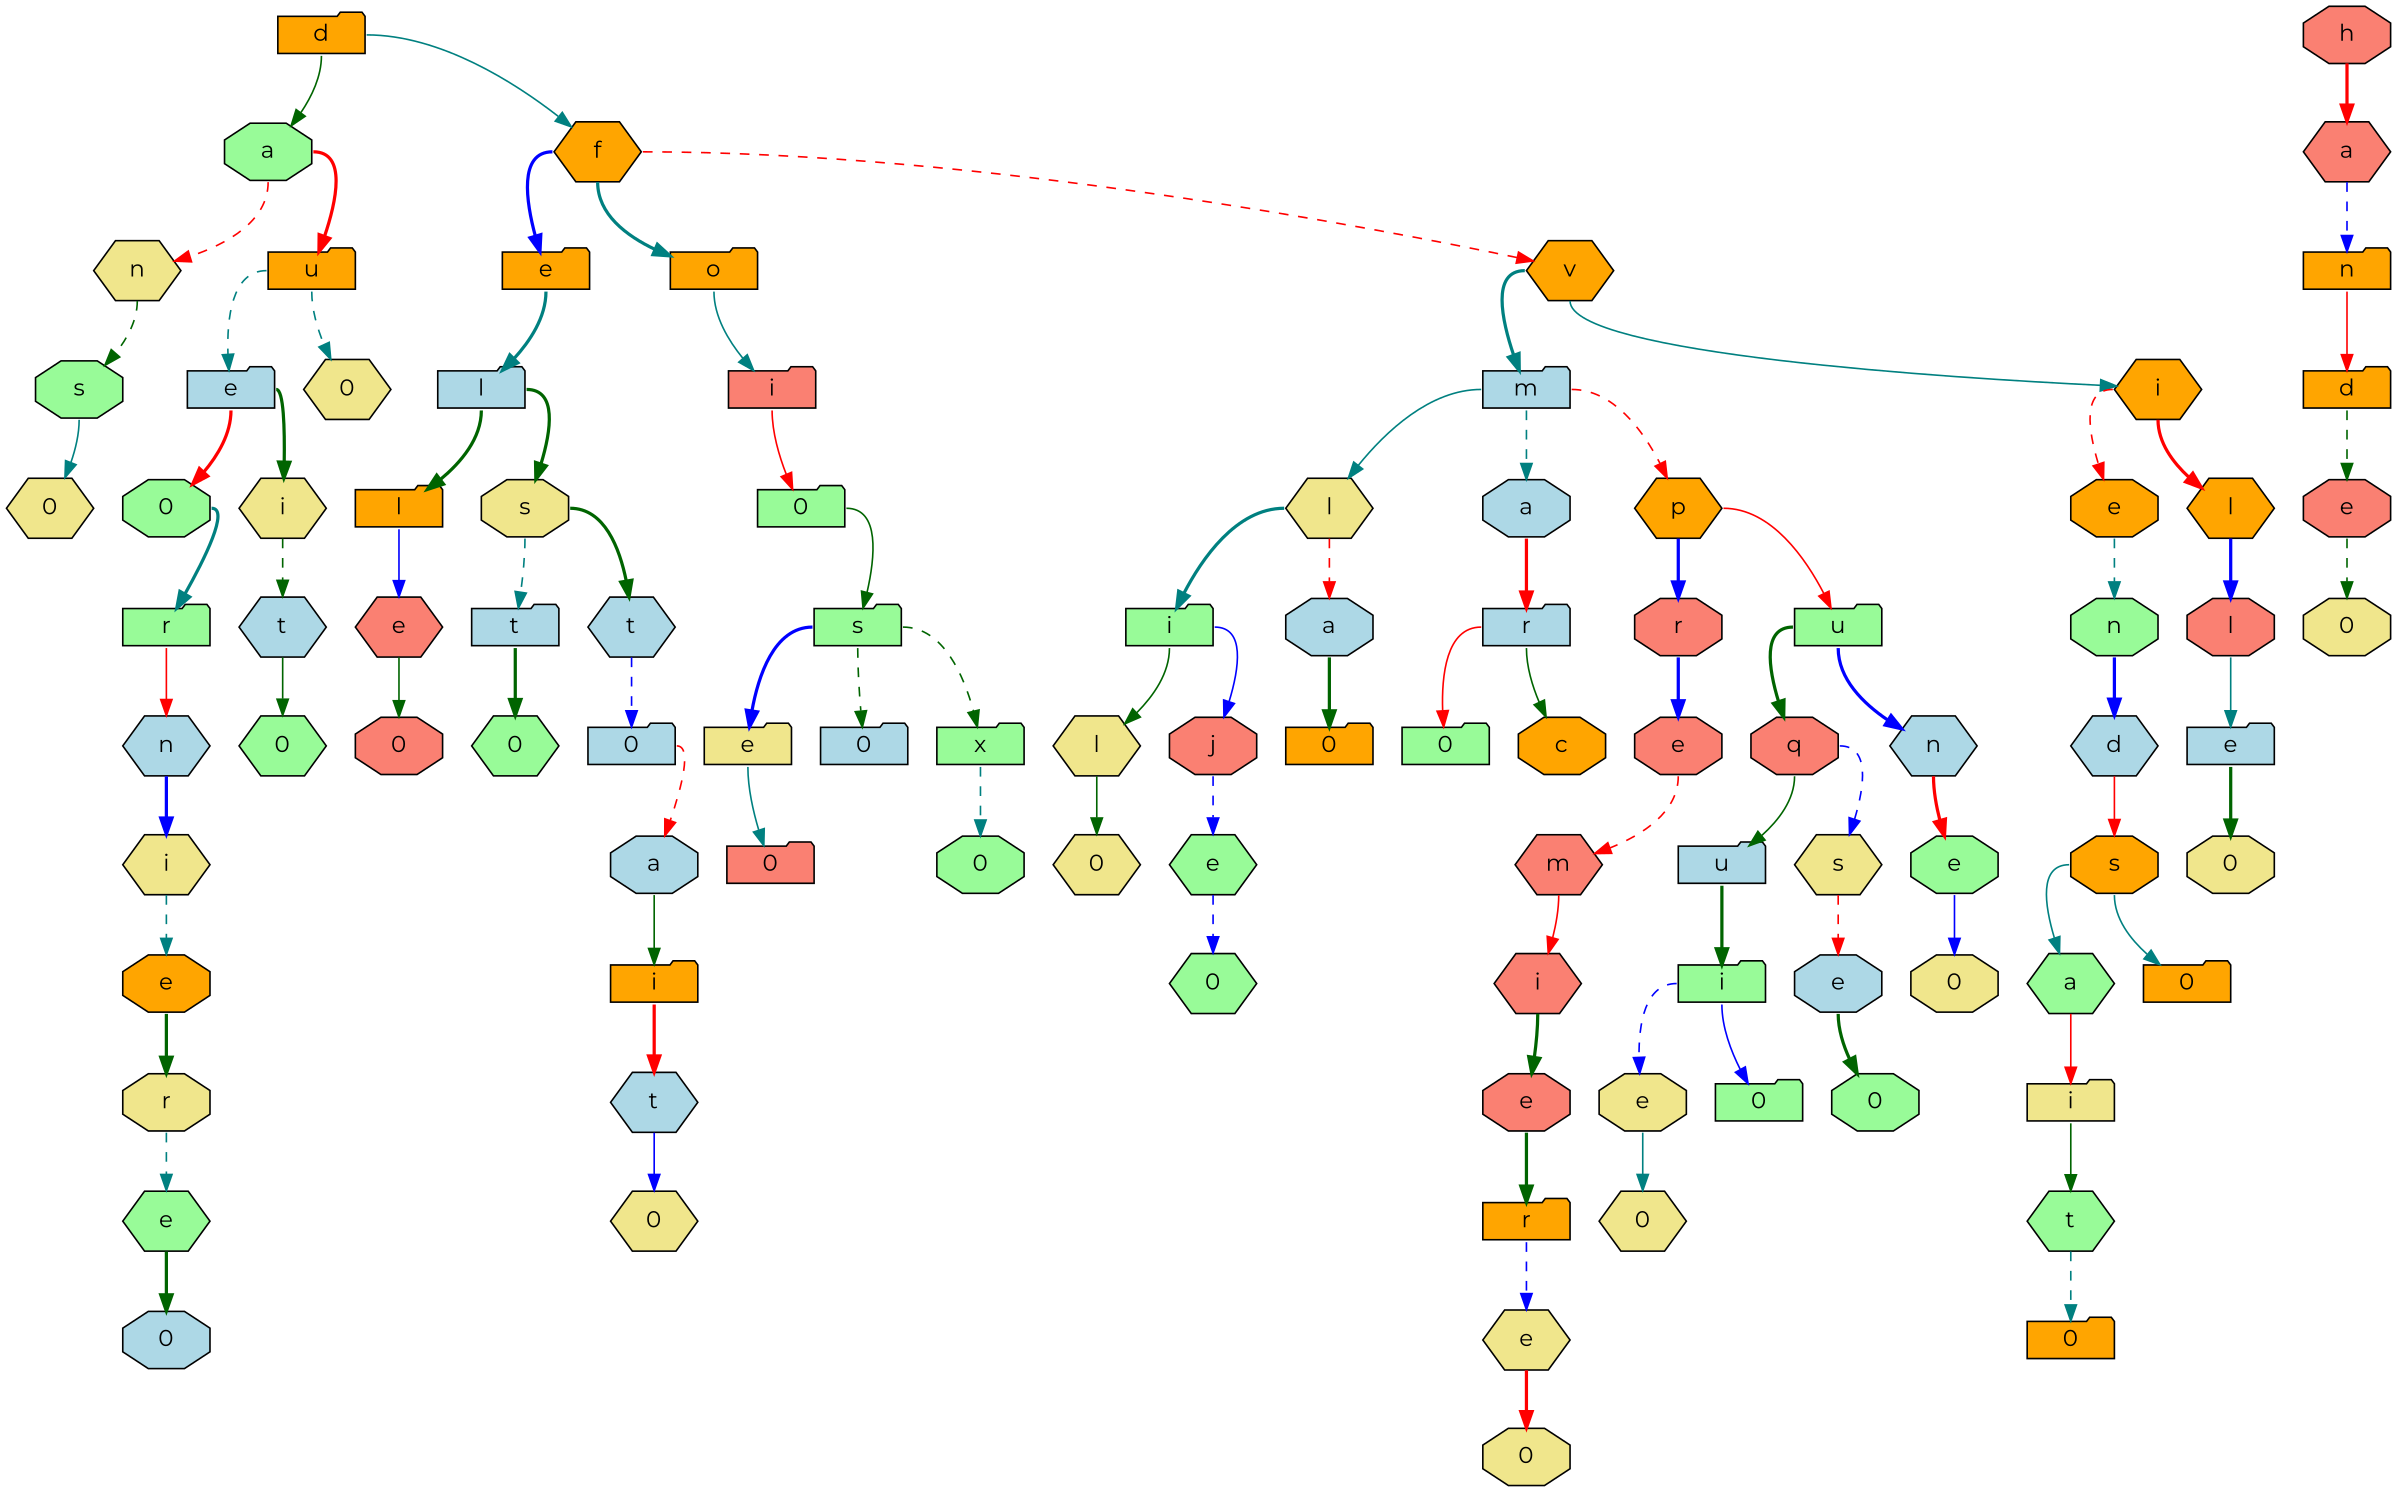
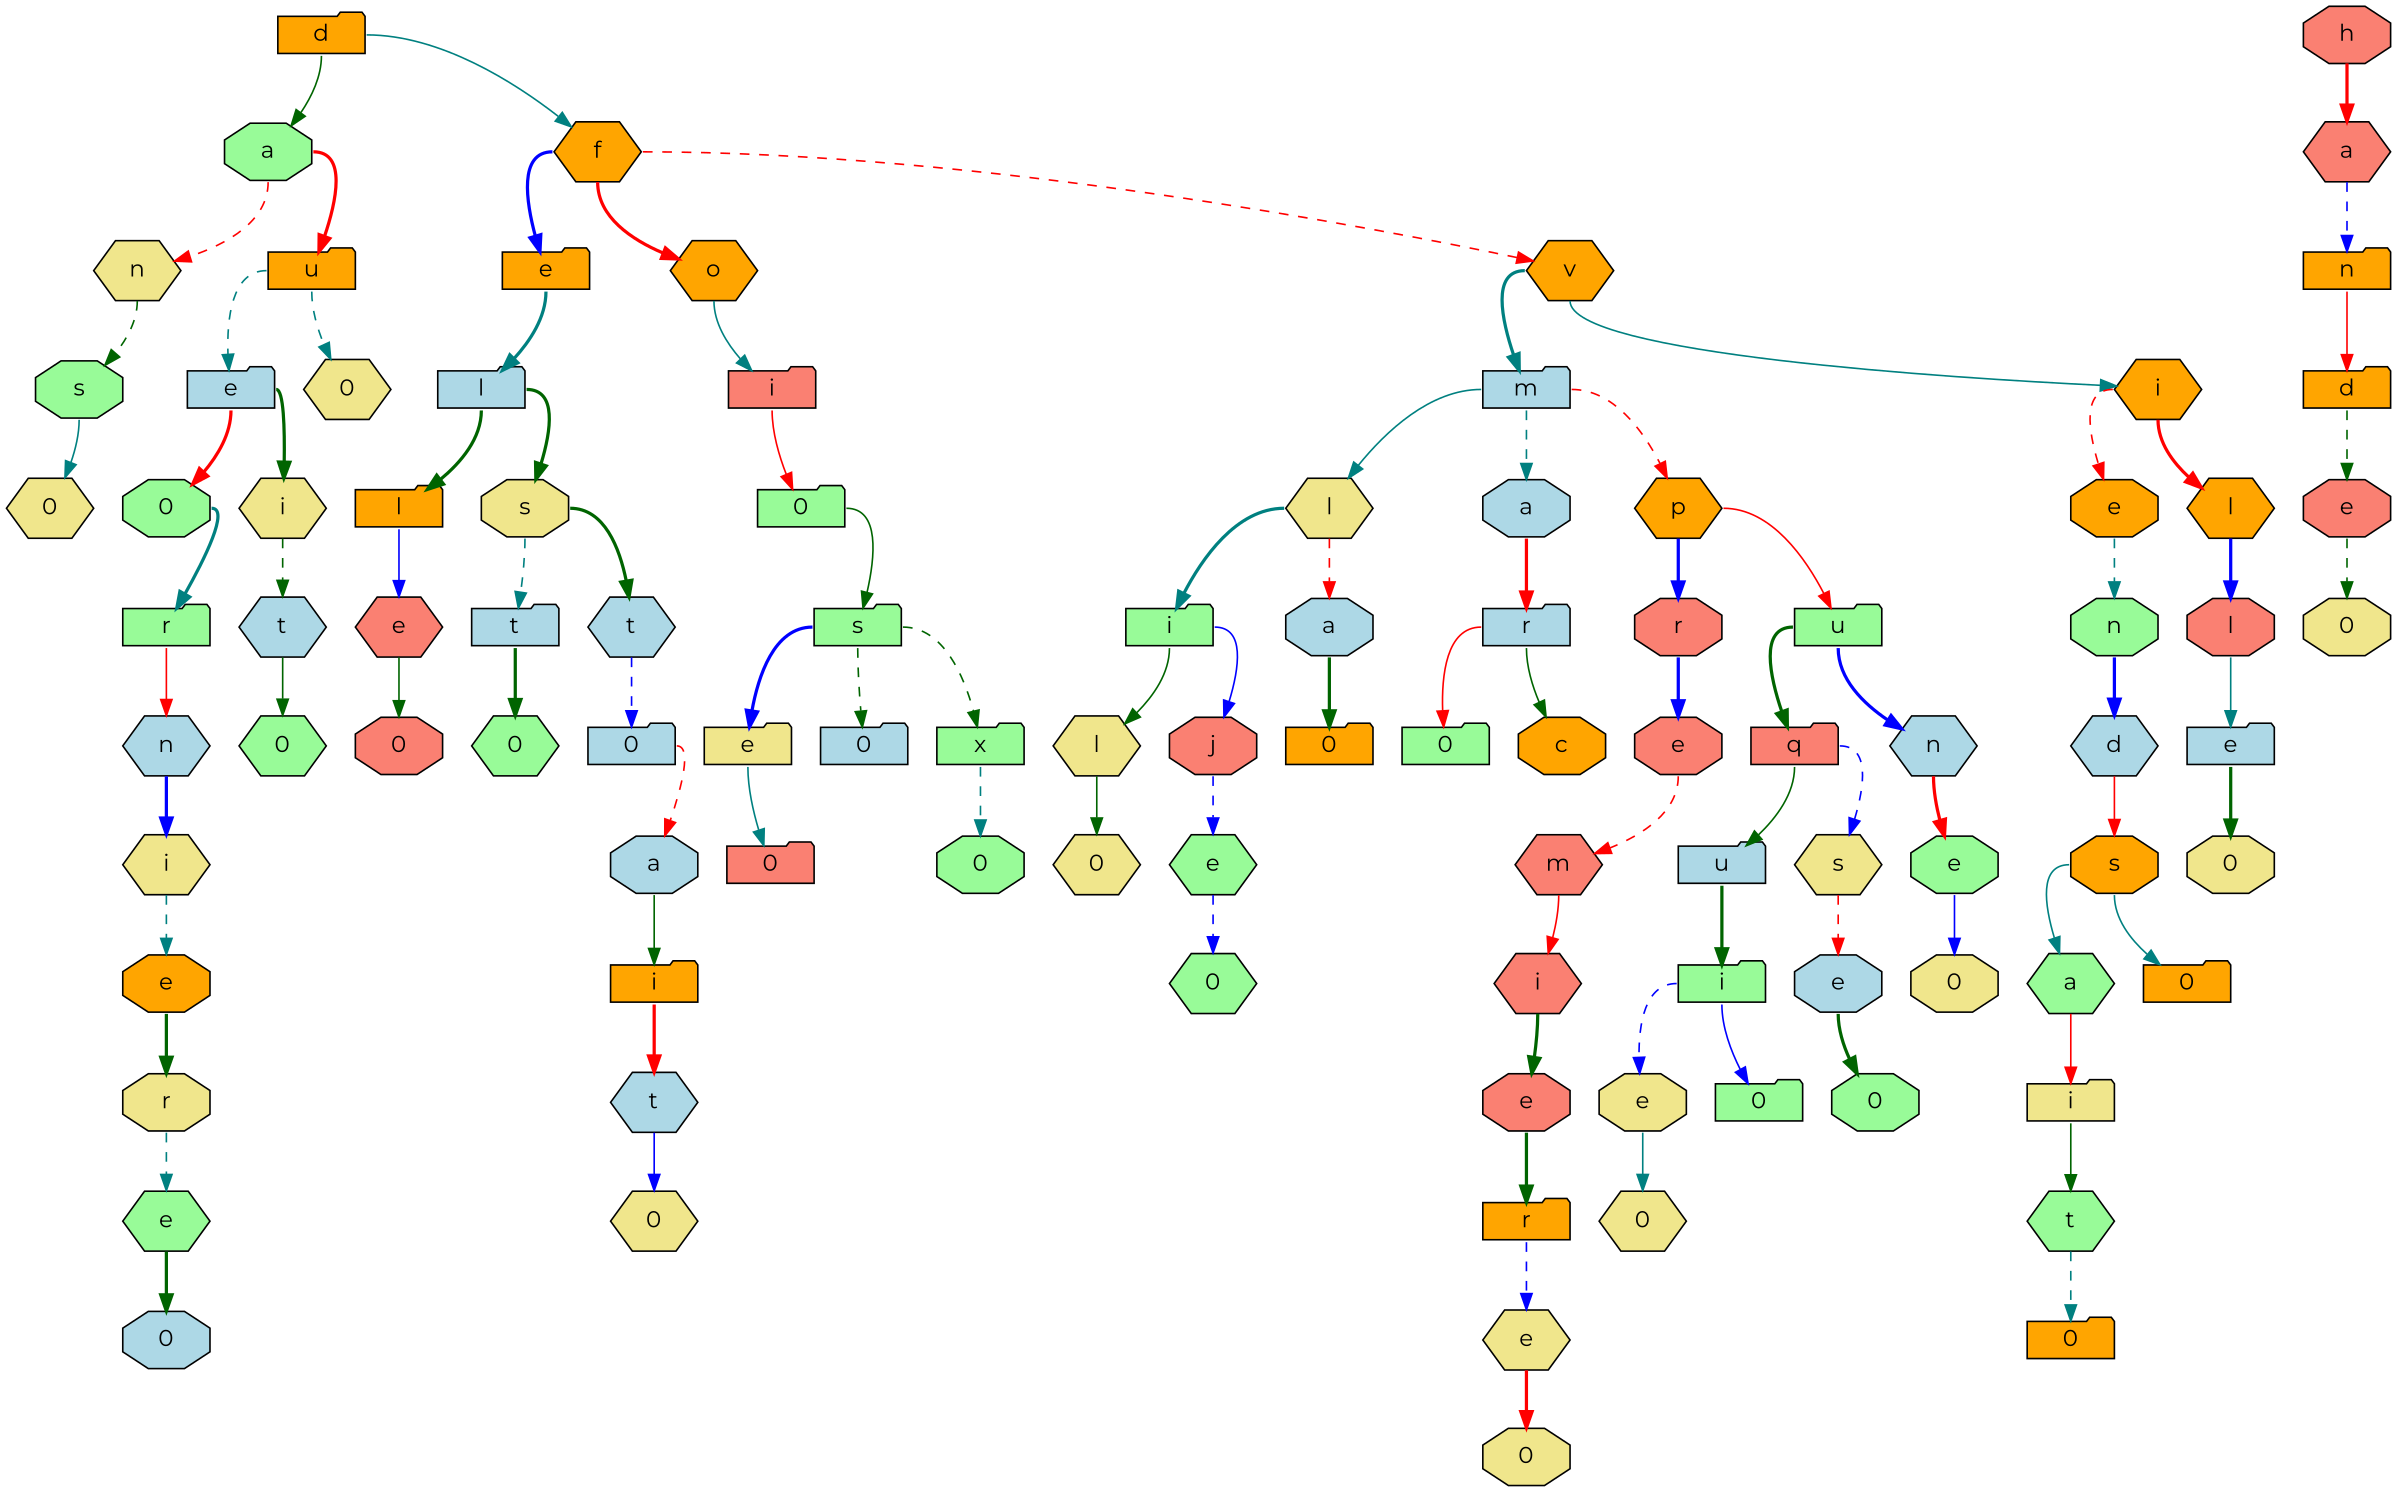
(616, 224) -> (620, 227)
(714, 271) -> (714, 271)
(1795, 746) -> (1795, 746)
